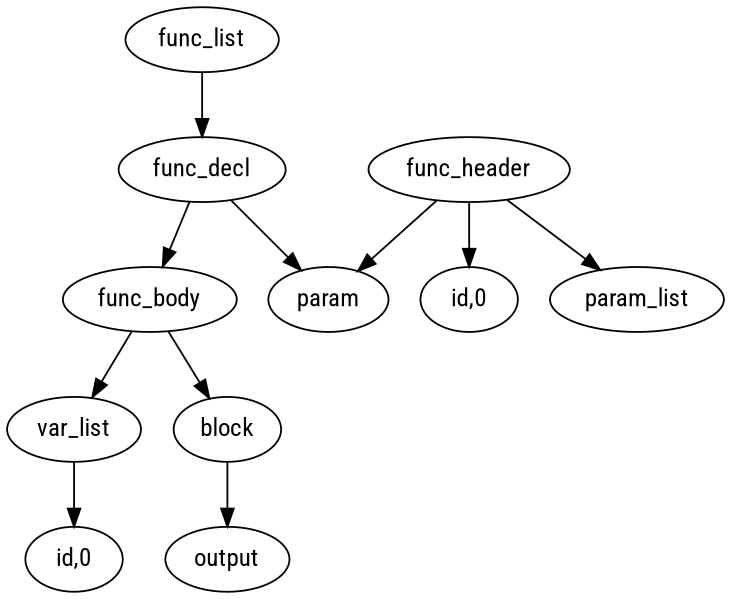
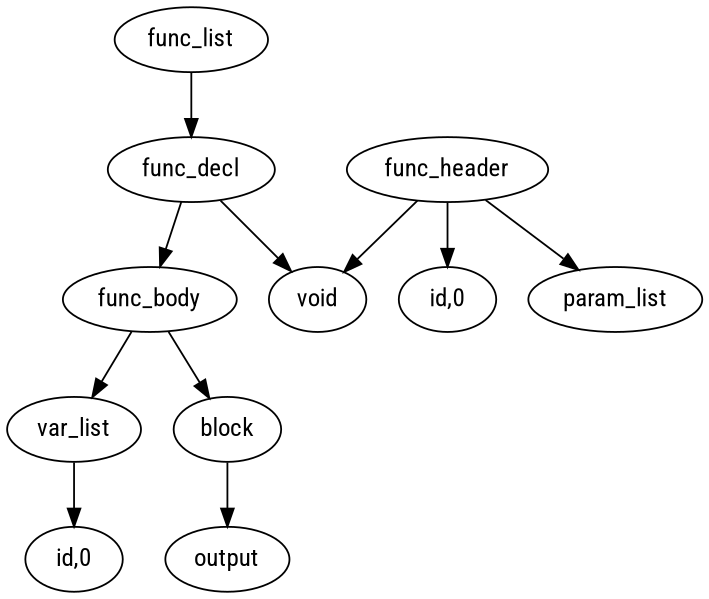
(328, 299) -> (318, 299)
